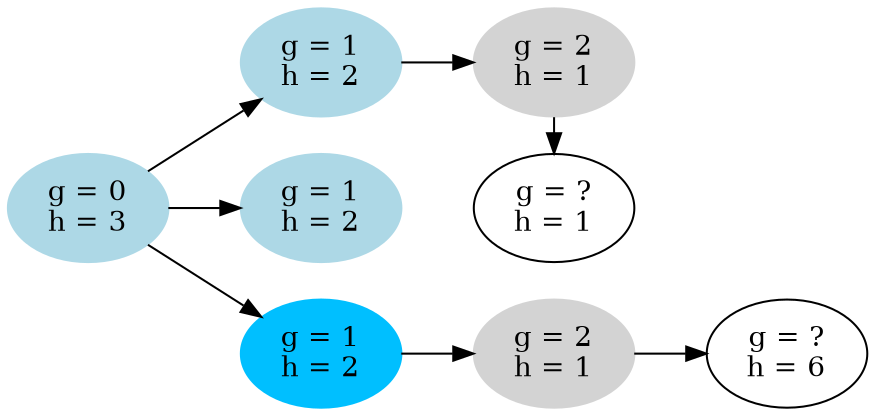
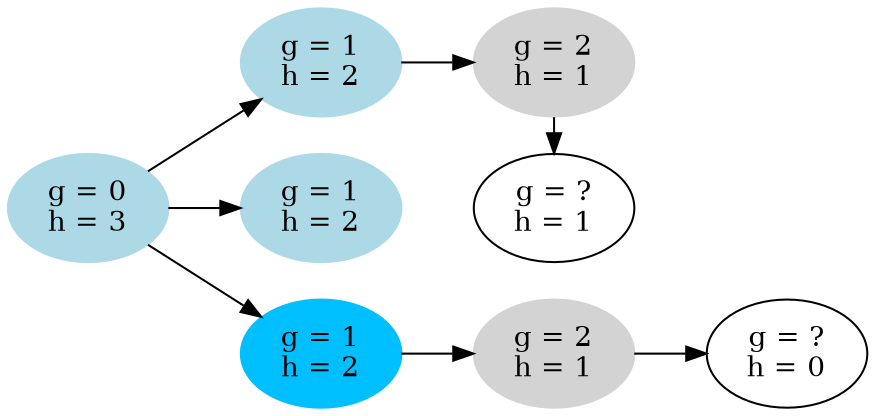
(787, 354) -> (787, 354)
